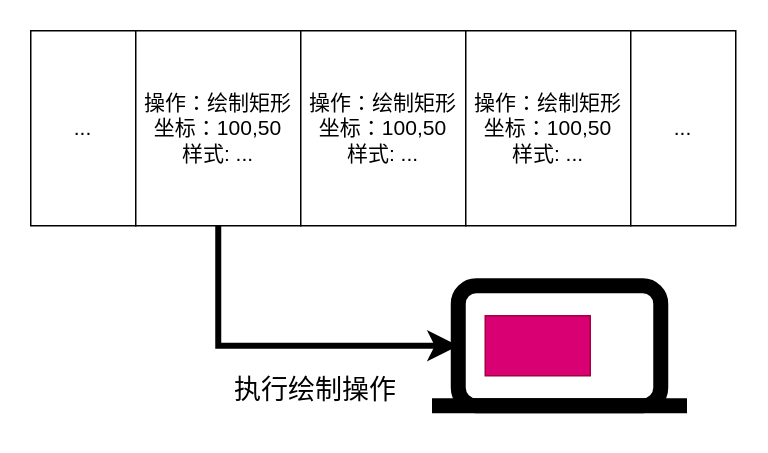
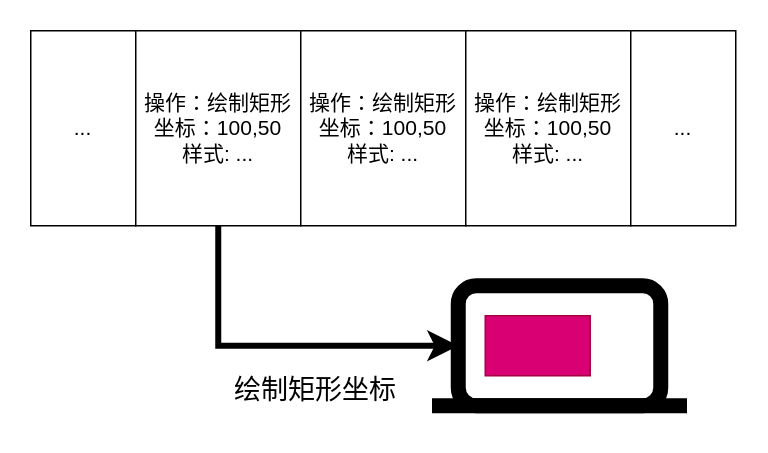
(316, 391) -> (316, 391)
